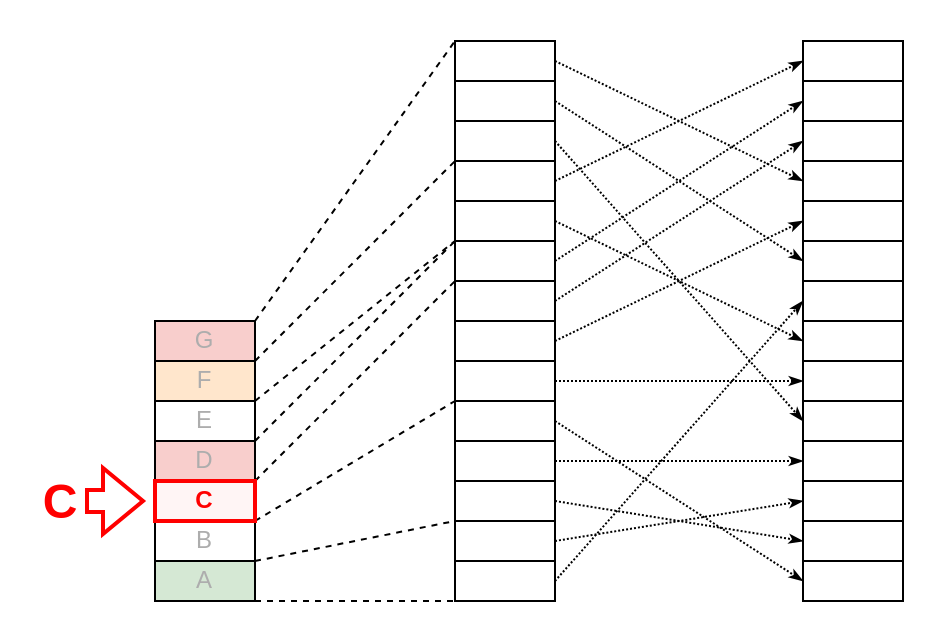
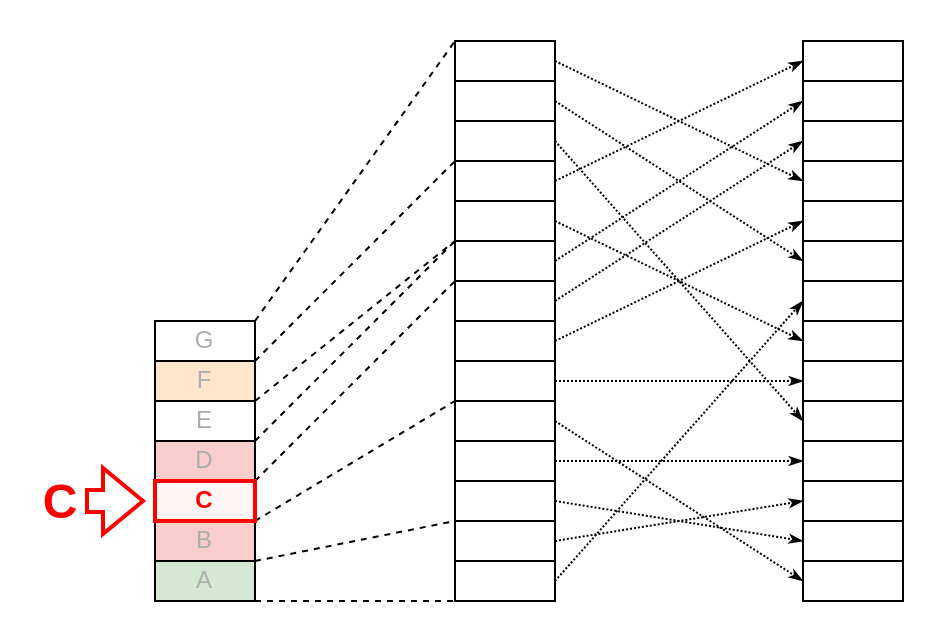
(205, 341) -> (205, 341)
(205, 541) -> (205, 541)
